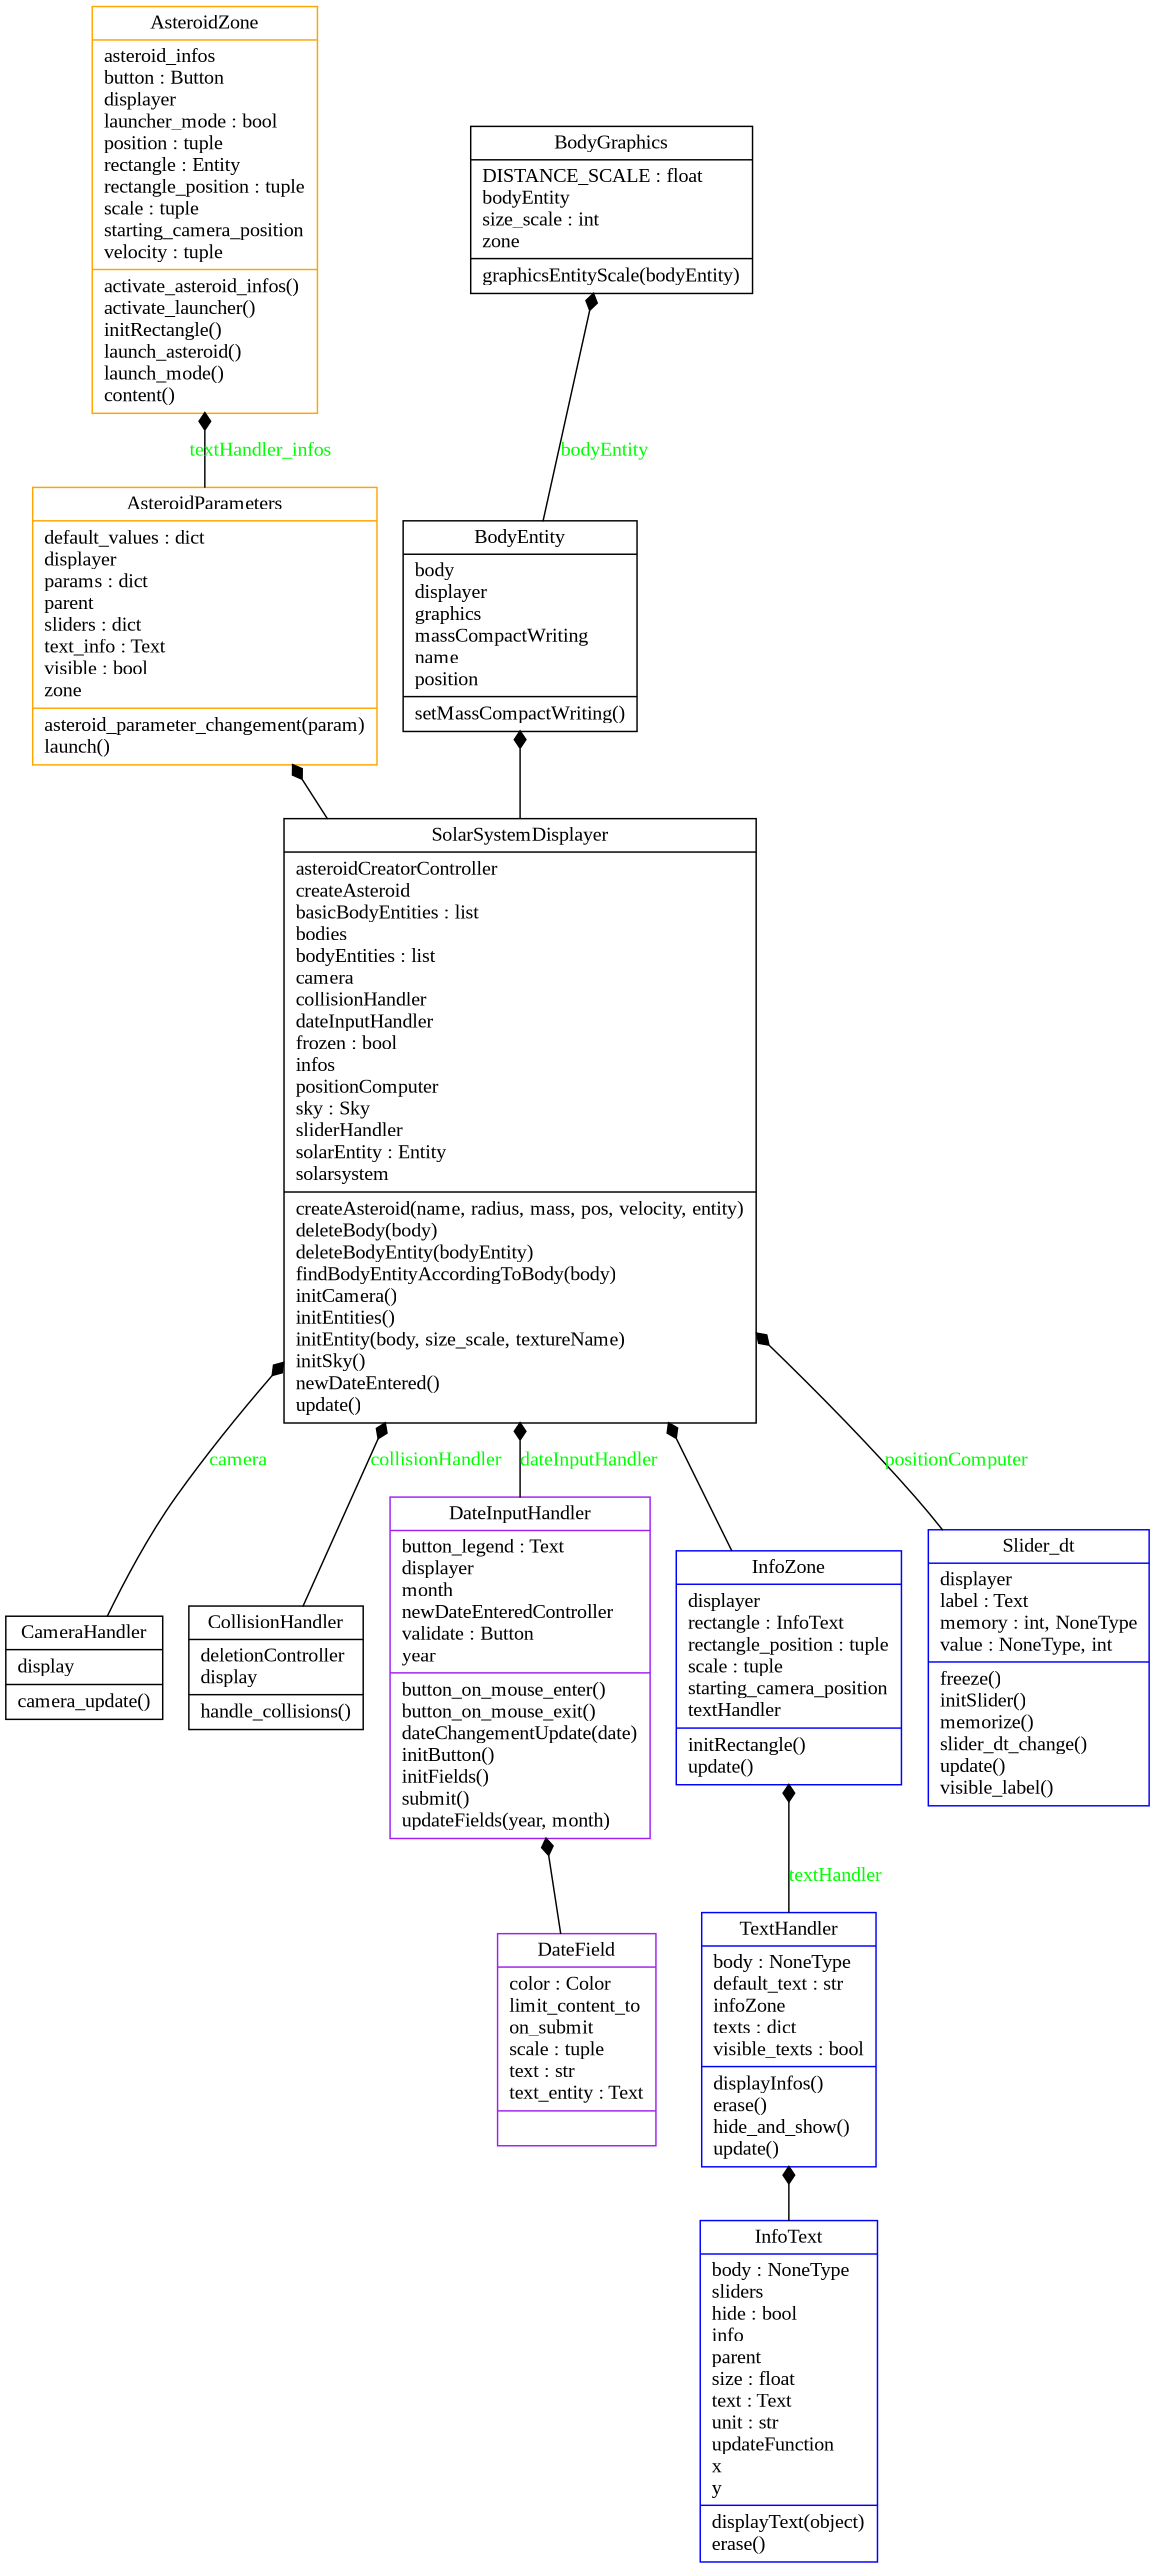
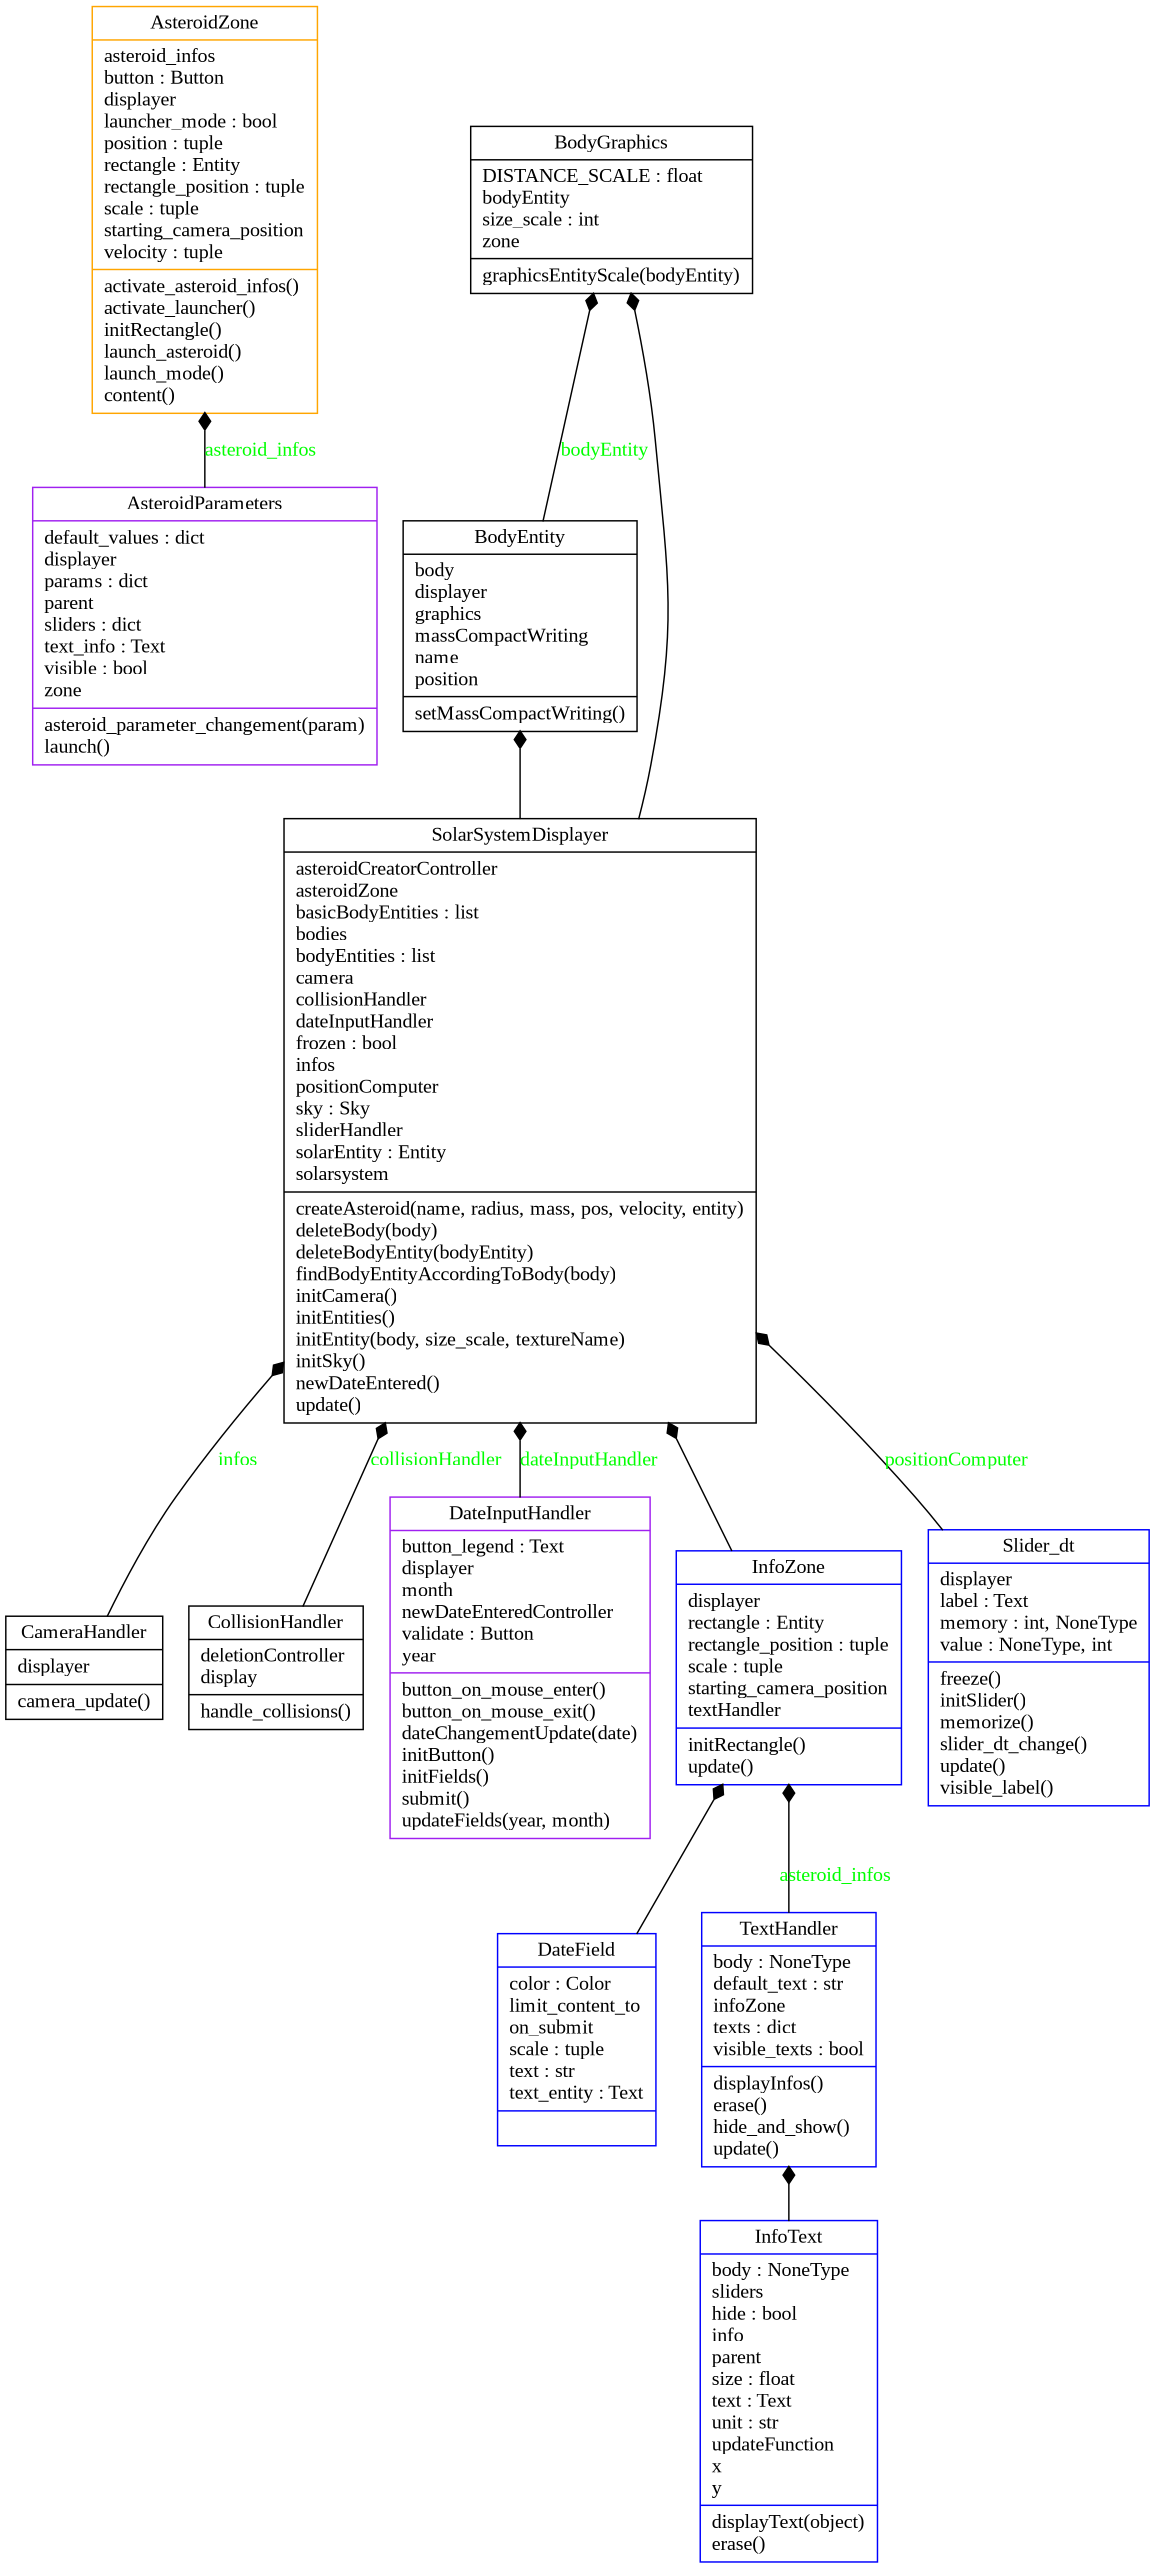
(261, 450) -> (261, 450)
(205, 626) -> (205, 626)
(315, 799) -> (667, 565)
(353, 891) -> (347, 891)
(238, 1460) -> (238, 1460)
(766, 1623) -> (756, 1623)
(46, 1666) -> (54, 1666)
(835, 1876) -> (835, 1876)
(555, 1895) -> (675, 1867)
(577, 2040) -> (577, 2040)
